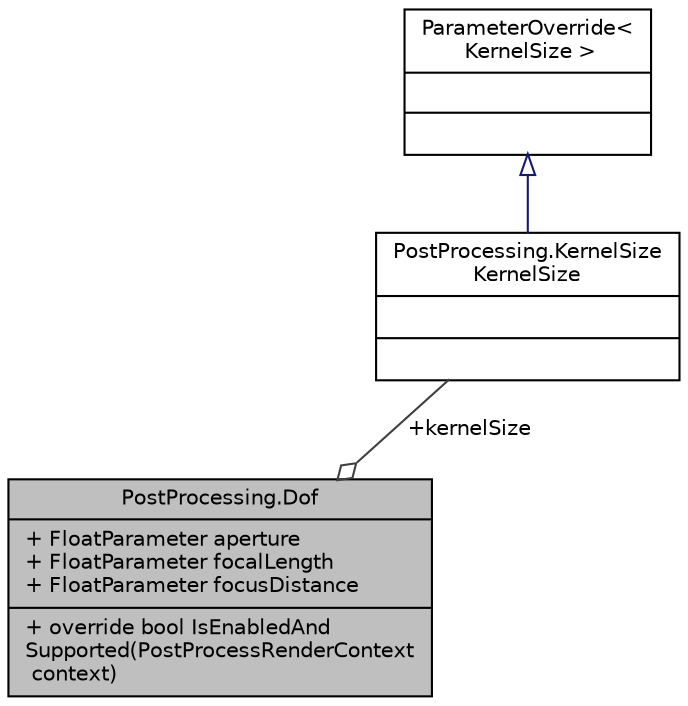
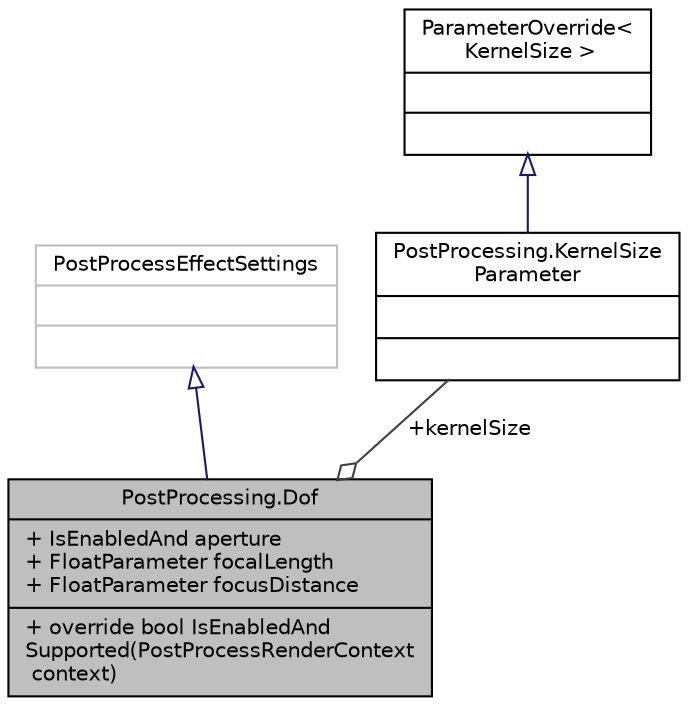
(528, 275) -> (528, 275)
none -> (186, 307)
(163, 539) -> (154, 539)
